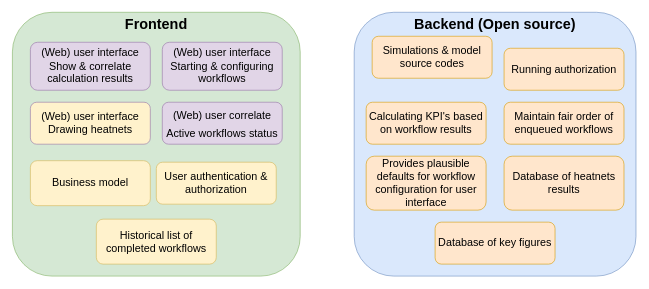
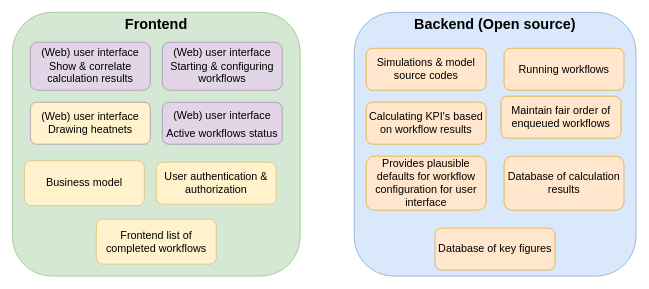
(432, 57) -> (426, 69)
(564, 69) -> (564, 69)
(222, 123) -> (222, 123)
(564, 123) -> (561, 117)
(90, 183) -> (84, 183)
(564, 183) -> (564, 183)
(156, 242) -> (156, 242)
(495, 243) -> (495, 249)
